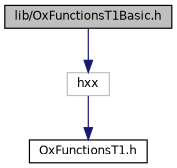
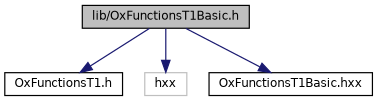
none -> (291, 84)
(88, 112) -> (120, 47)
